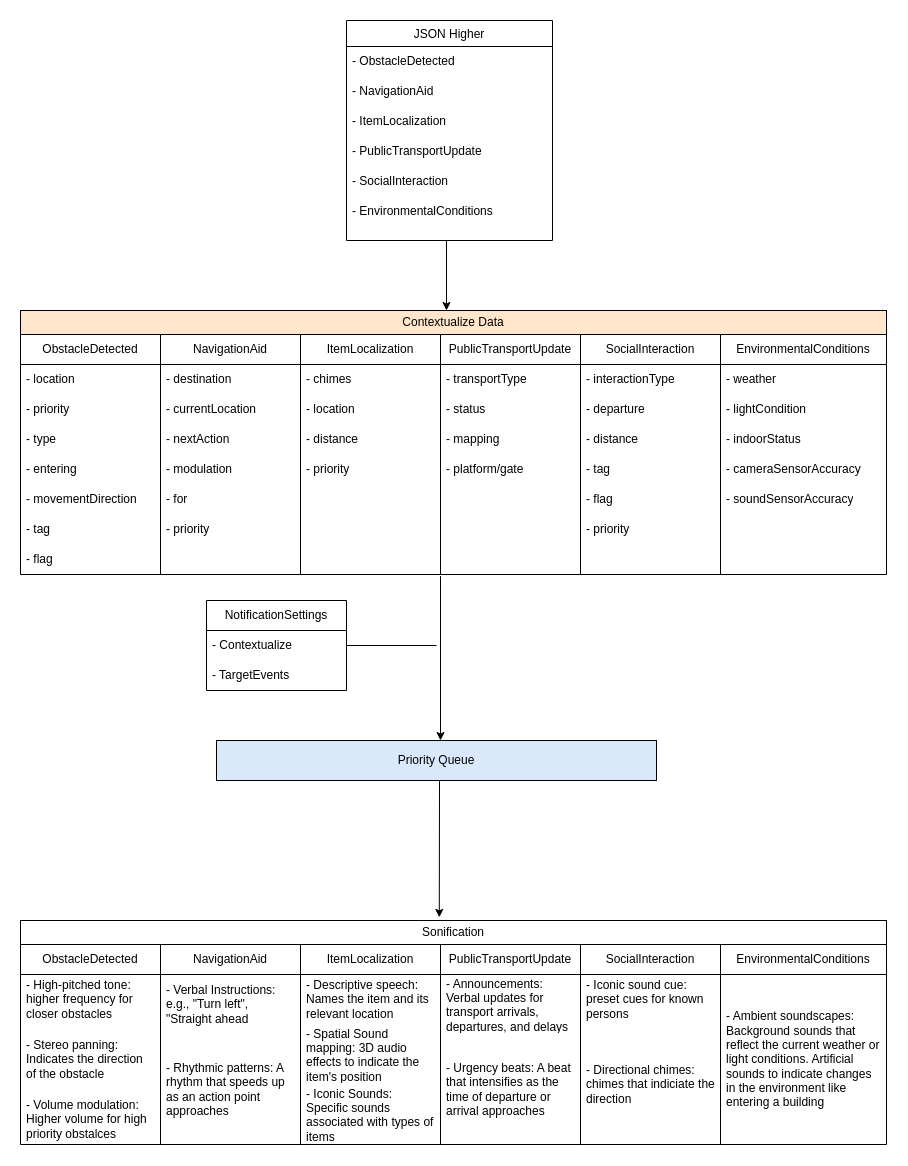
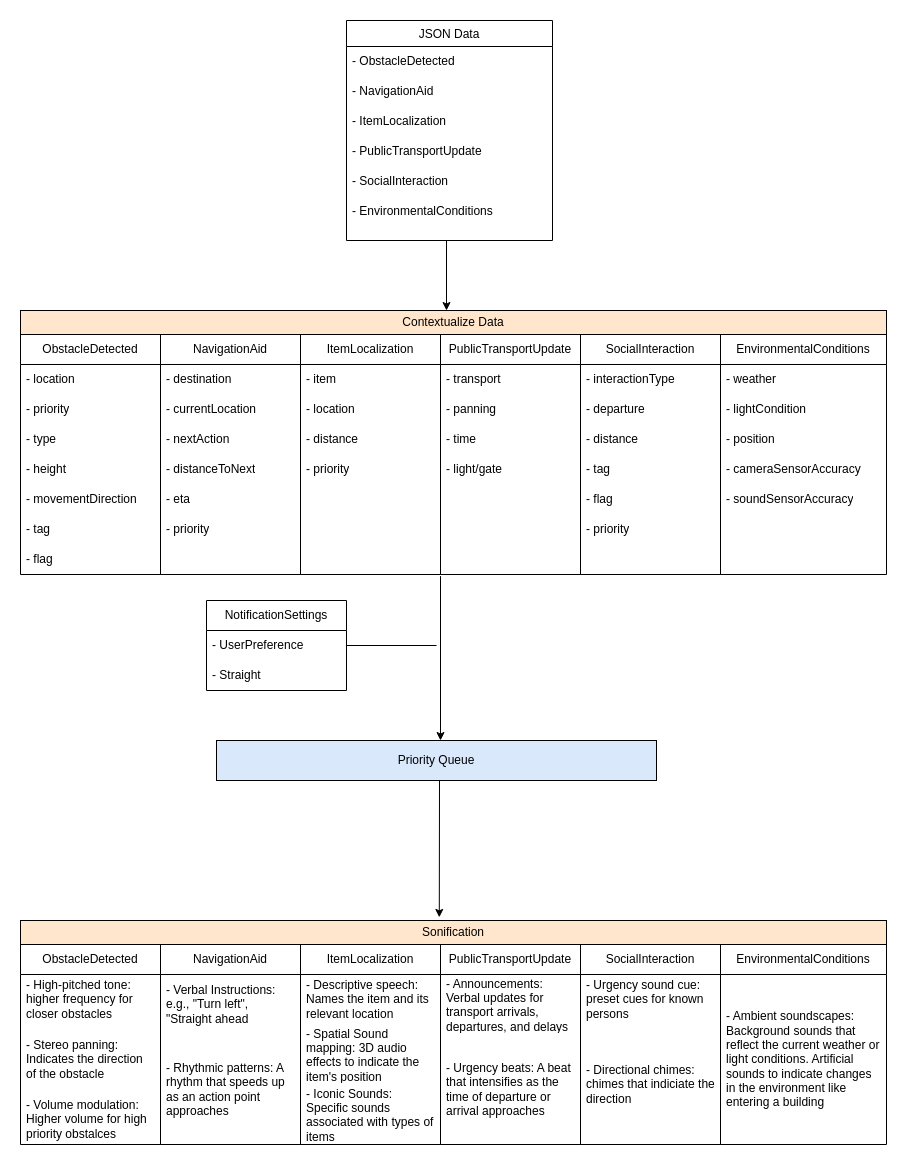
(449, 34) -> (449, 34)
(330, 380) -> (324, 380)
(495, 380) -> (482, 380)
(472, 410) -> (474, 410)
(474, 440) -> (464, 440)
(770, 440) -> (755, 440)
(57, 470) -> (50, 470)
(202, 470) -> (217, 470)
(494, 470) -> (482, 470)
(182, 500) -> (182, 500)
(258, 646) -> (265, 646)
(258, 676) -> (243, 676)
(454, 933) -> (454, 933)
(652, 1000) -> (652, 1000)
